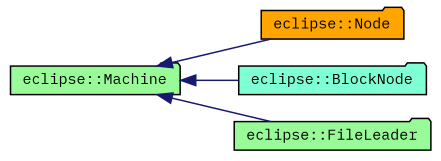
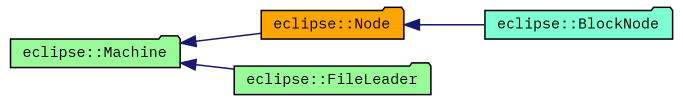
(217, 80) -> (452, 25)
